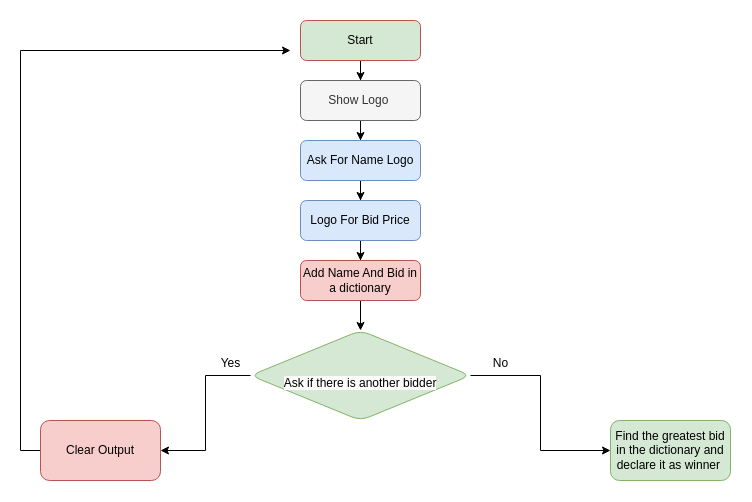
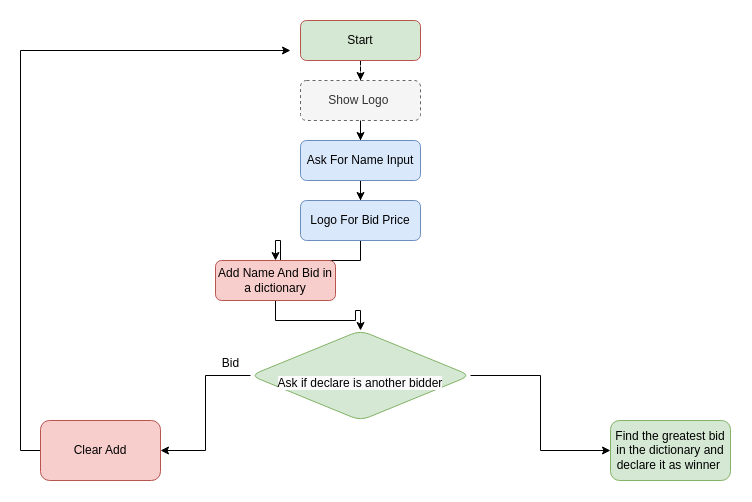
(361, 73) -> (361, 73)
(361, 101) -> (361, 101)
(361, 161) -> (361, 161)
(361, 281) -> (276, 281)
(231, 364) -> (231, 364)
(501, 364) -> none
(361, 376) -> (361, 376)
(101, 451) -> (101, 451)
